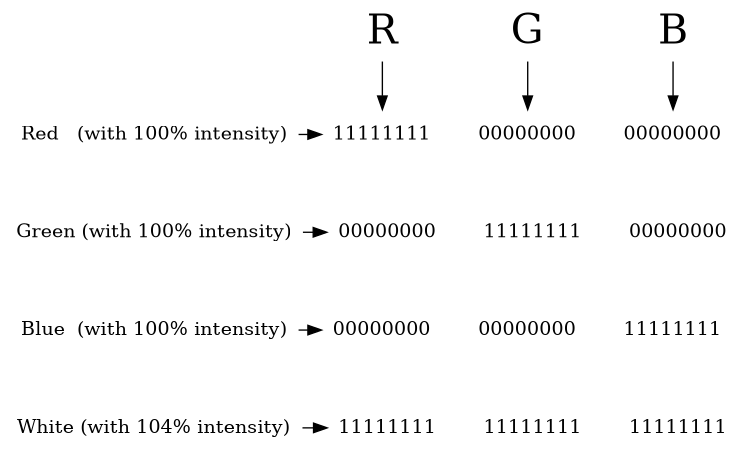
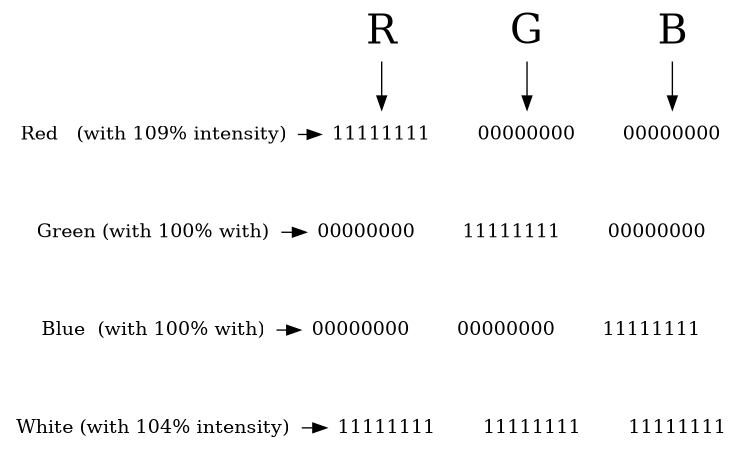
(154, 134) -> (153, 134)
(154, 232) -> (153, 232)
(154, 330) -> (153, 330)
